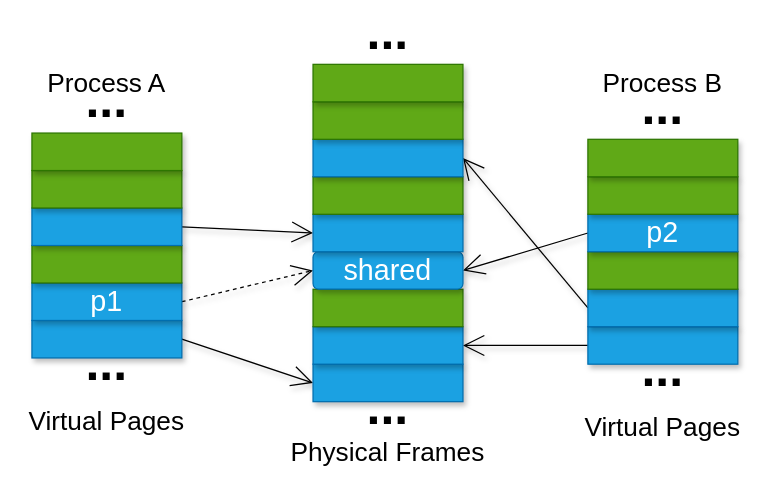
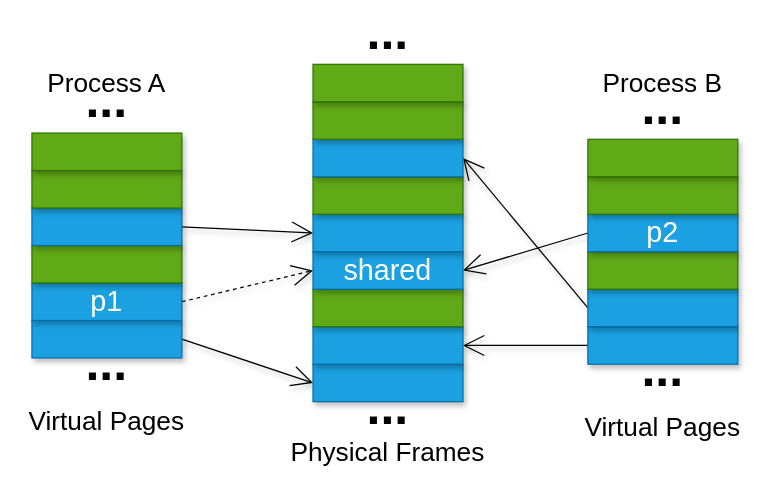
(388, 271) -> (388, 271)
